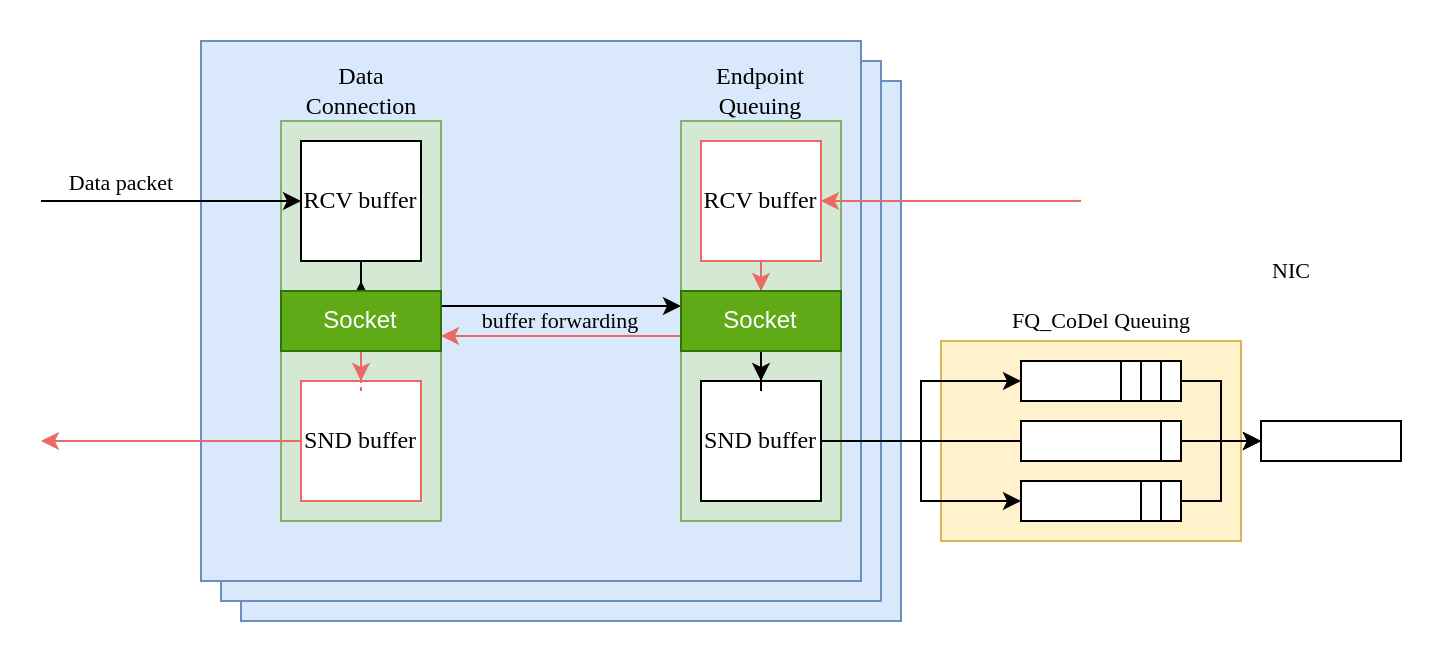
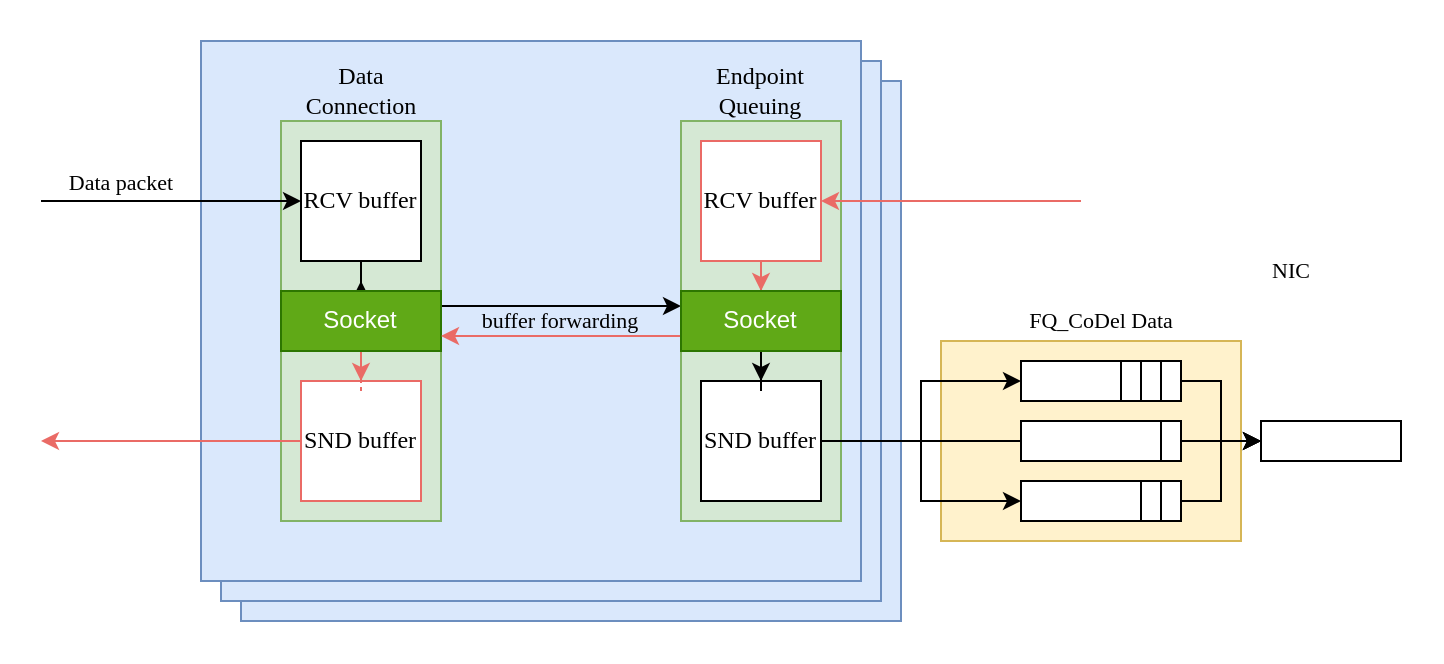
(1102, 321) -> (1102, 321)
